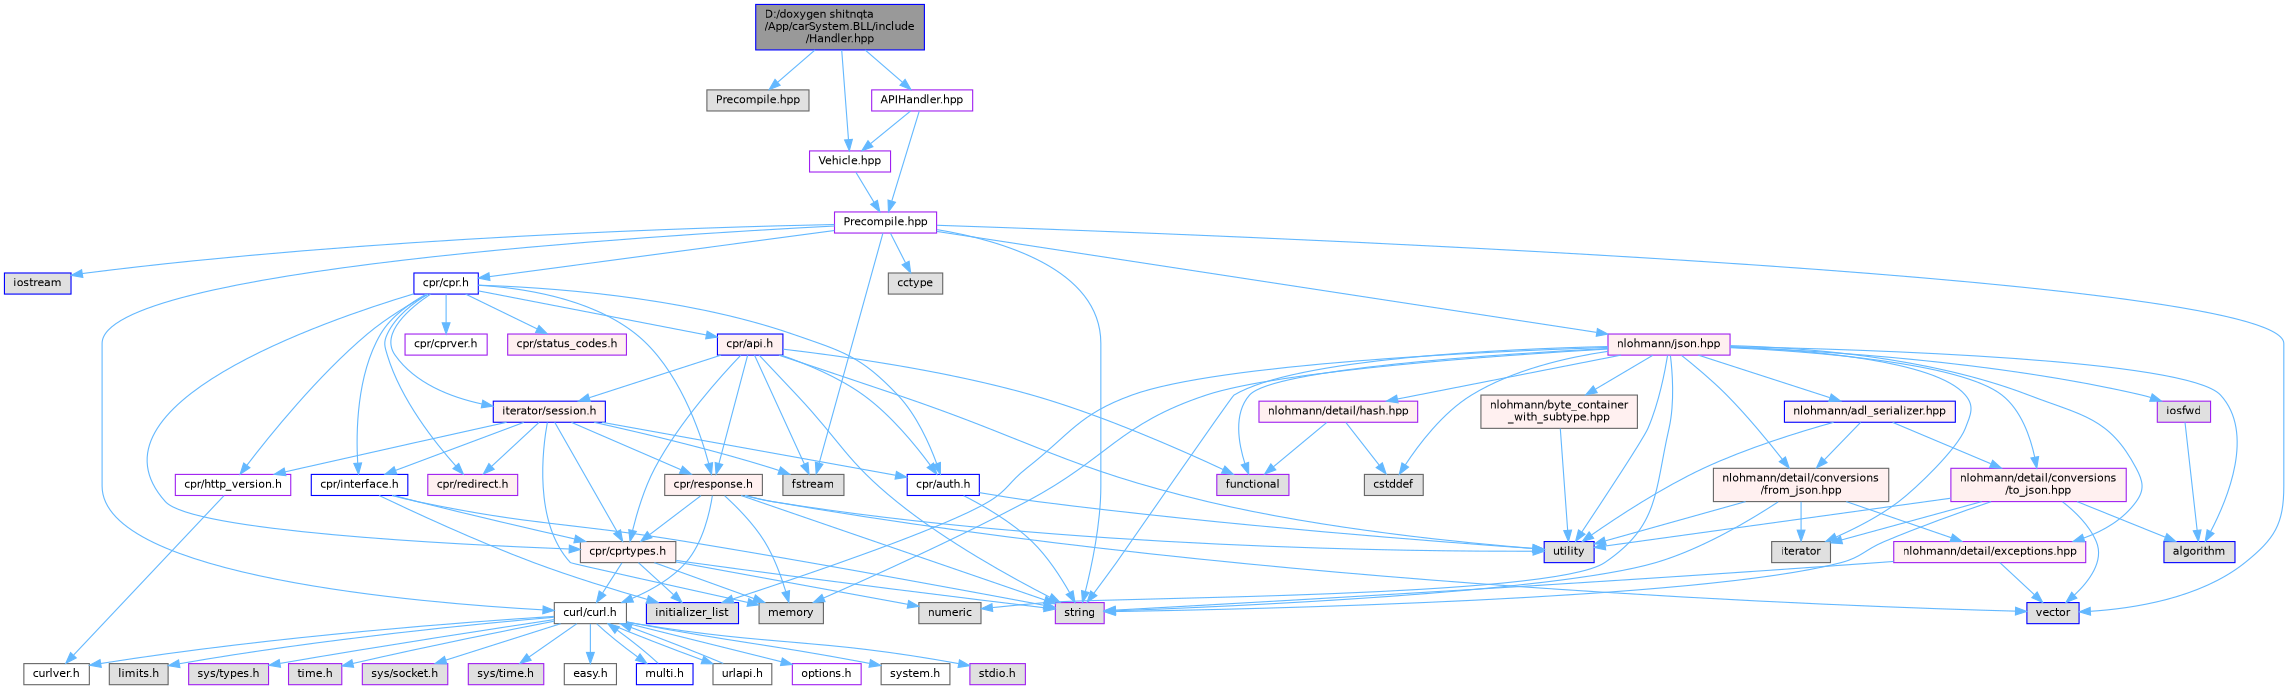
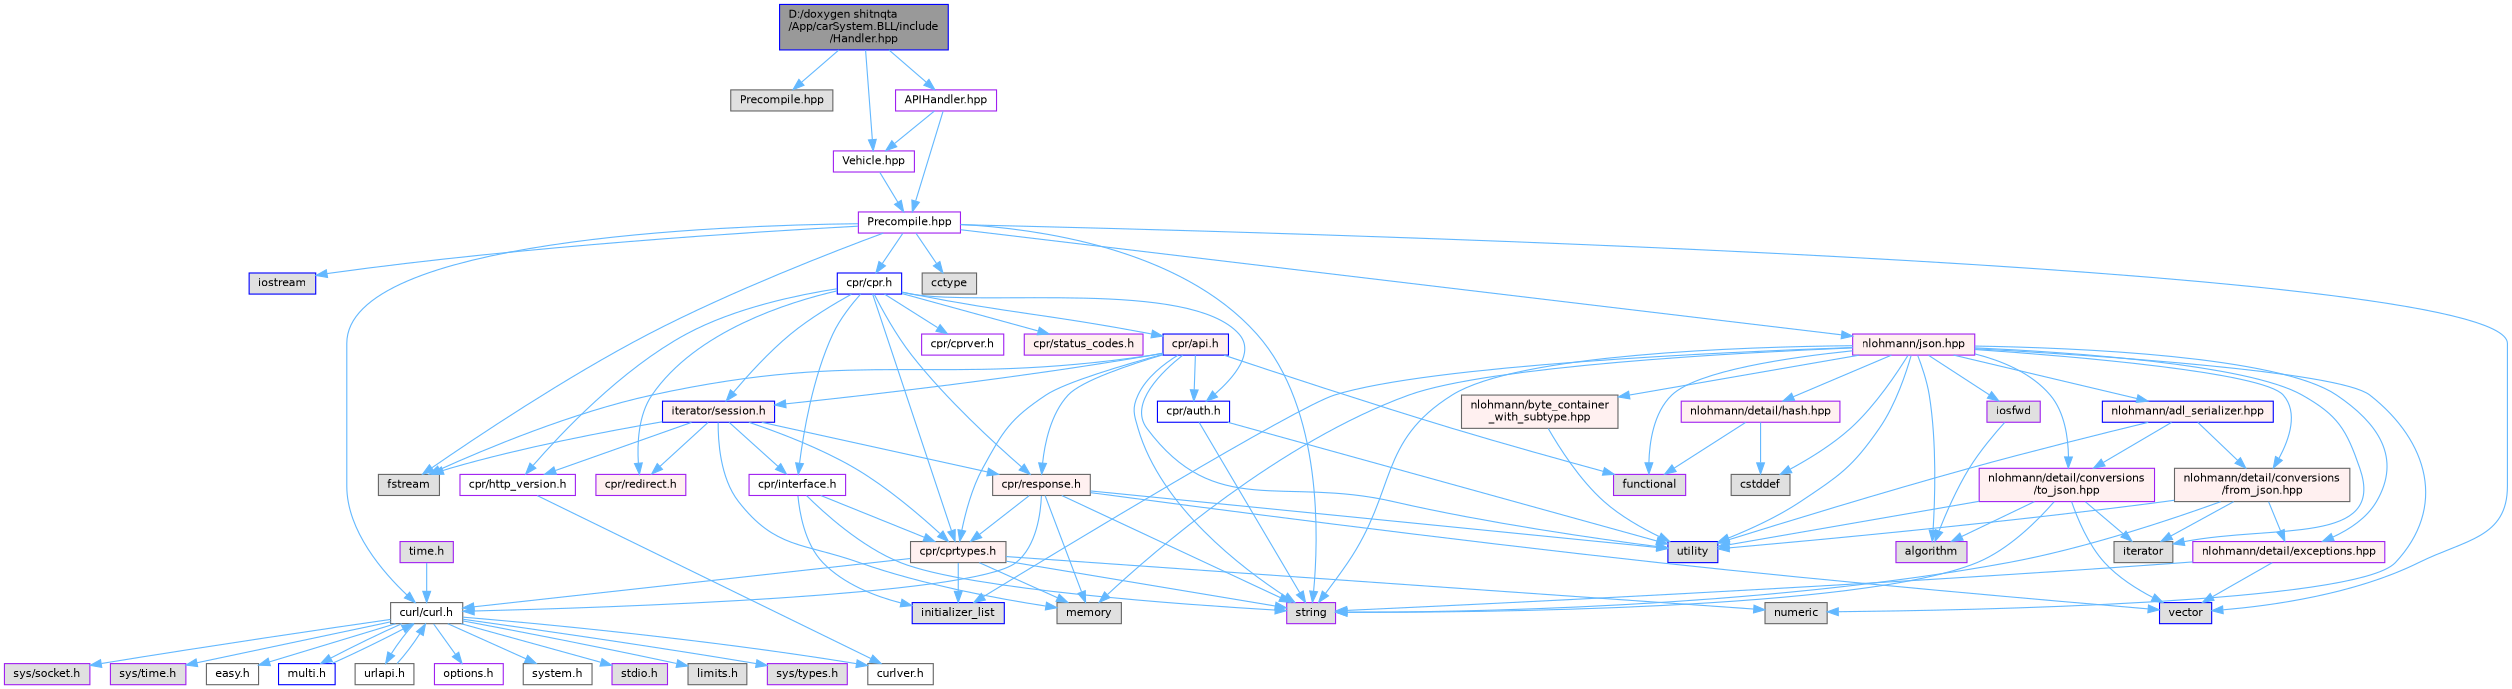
(749, 449) -> none
(360, 485) -> (797, 485)
(2199, 552) -> (1931, 552)
(443, 644) -> (427, 577)
